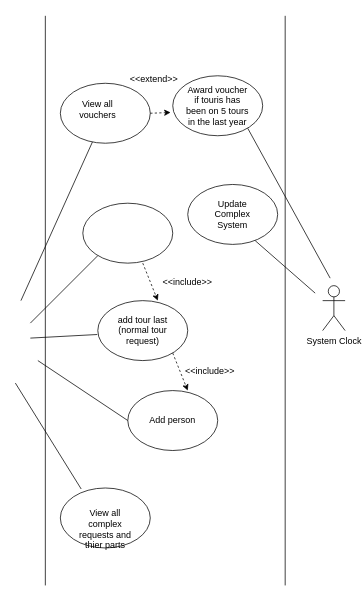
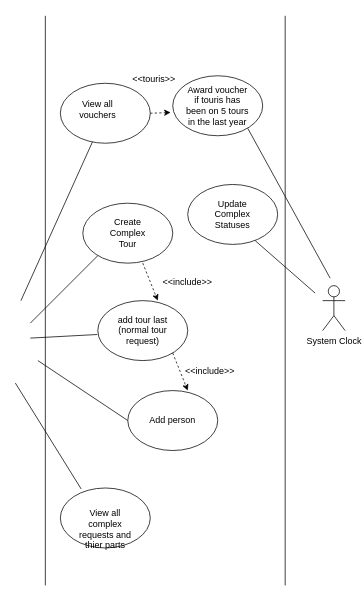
(154, 79) -> (154, 79)
(233, 214) -> (233, 214)
none -> (128, 233)
